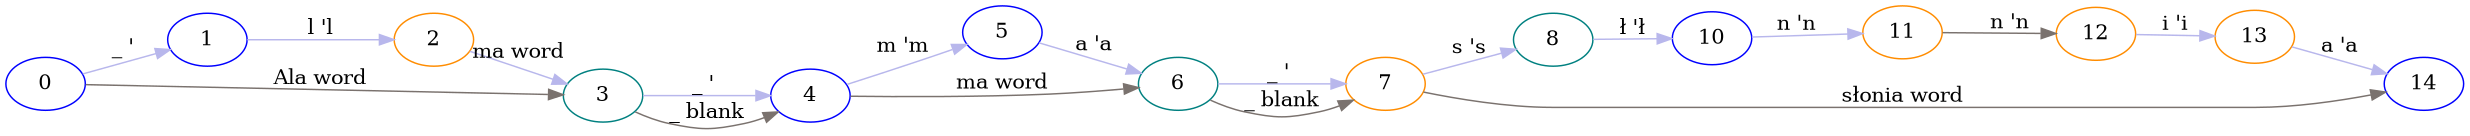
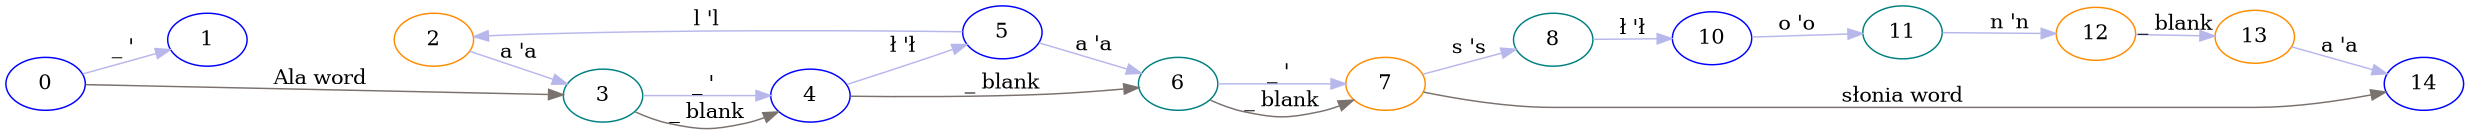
(1797, 24) -> (1797, 24)
(2175, 24) -> (2175, 24)
(1903, 32) -> (1903, 32)
(1992, 33) -> (1992, 33)
(313, 40) -> (726, 31)
(903, 46) -> (903, 46)
(518, 52) -> (518, 52)
(1002, 83) -> (1002, 83)
